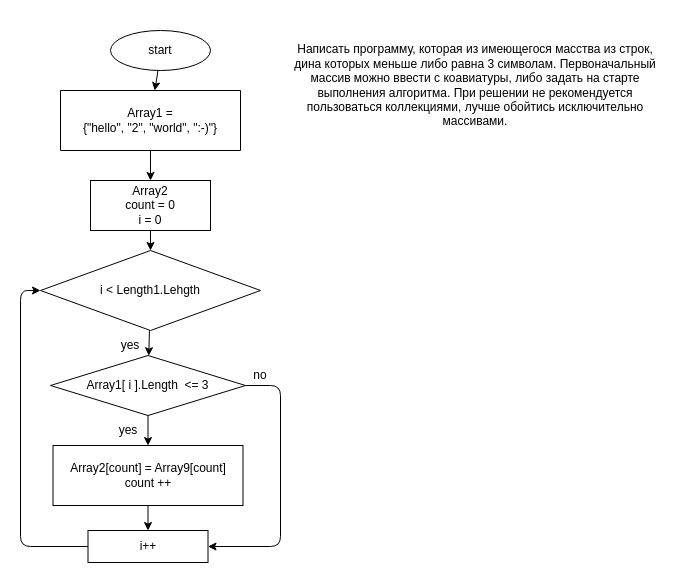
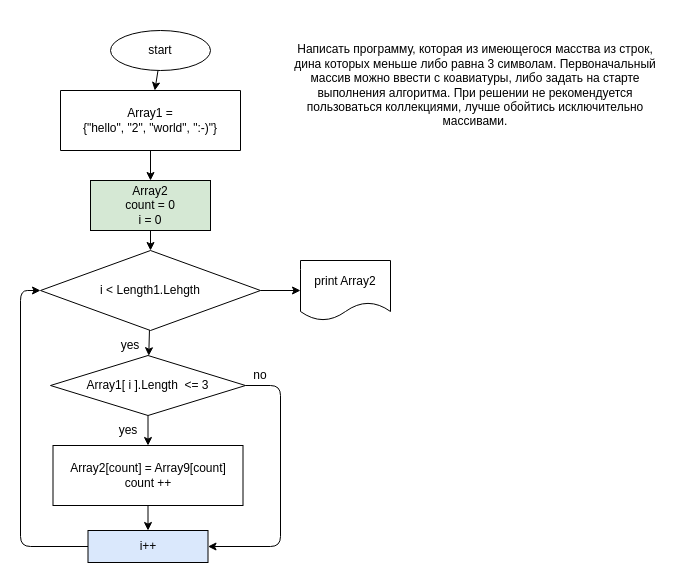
(151, 206) -> (151, 206)
none -> (277, 291)
none -> (346, 291)
(148, 547) -> (148, 547)
